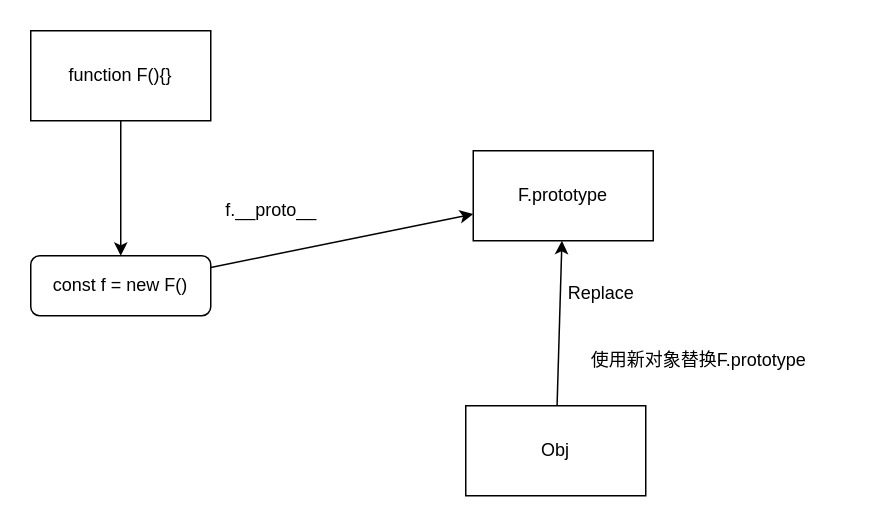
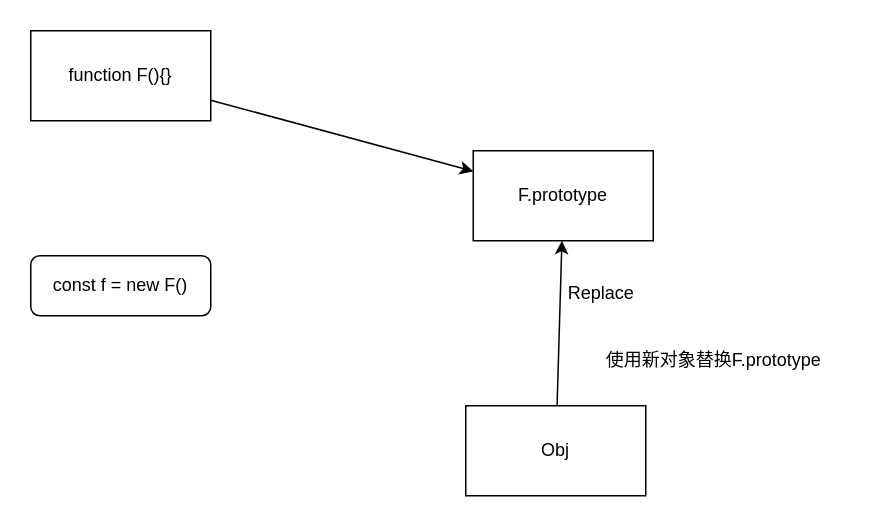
(121, 183) -> (337, 134)
(271, 211) -> none
(337, 242) -> none
(698, 361) -> (713, 361)
